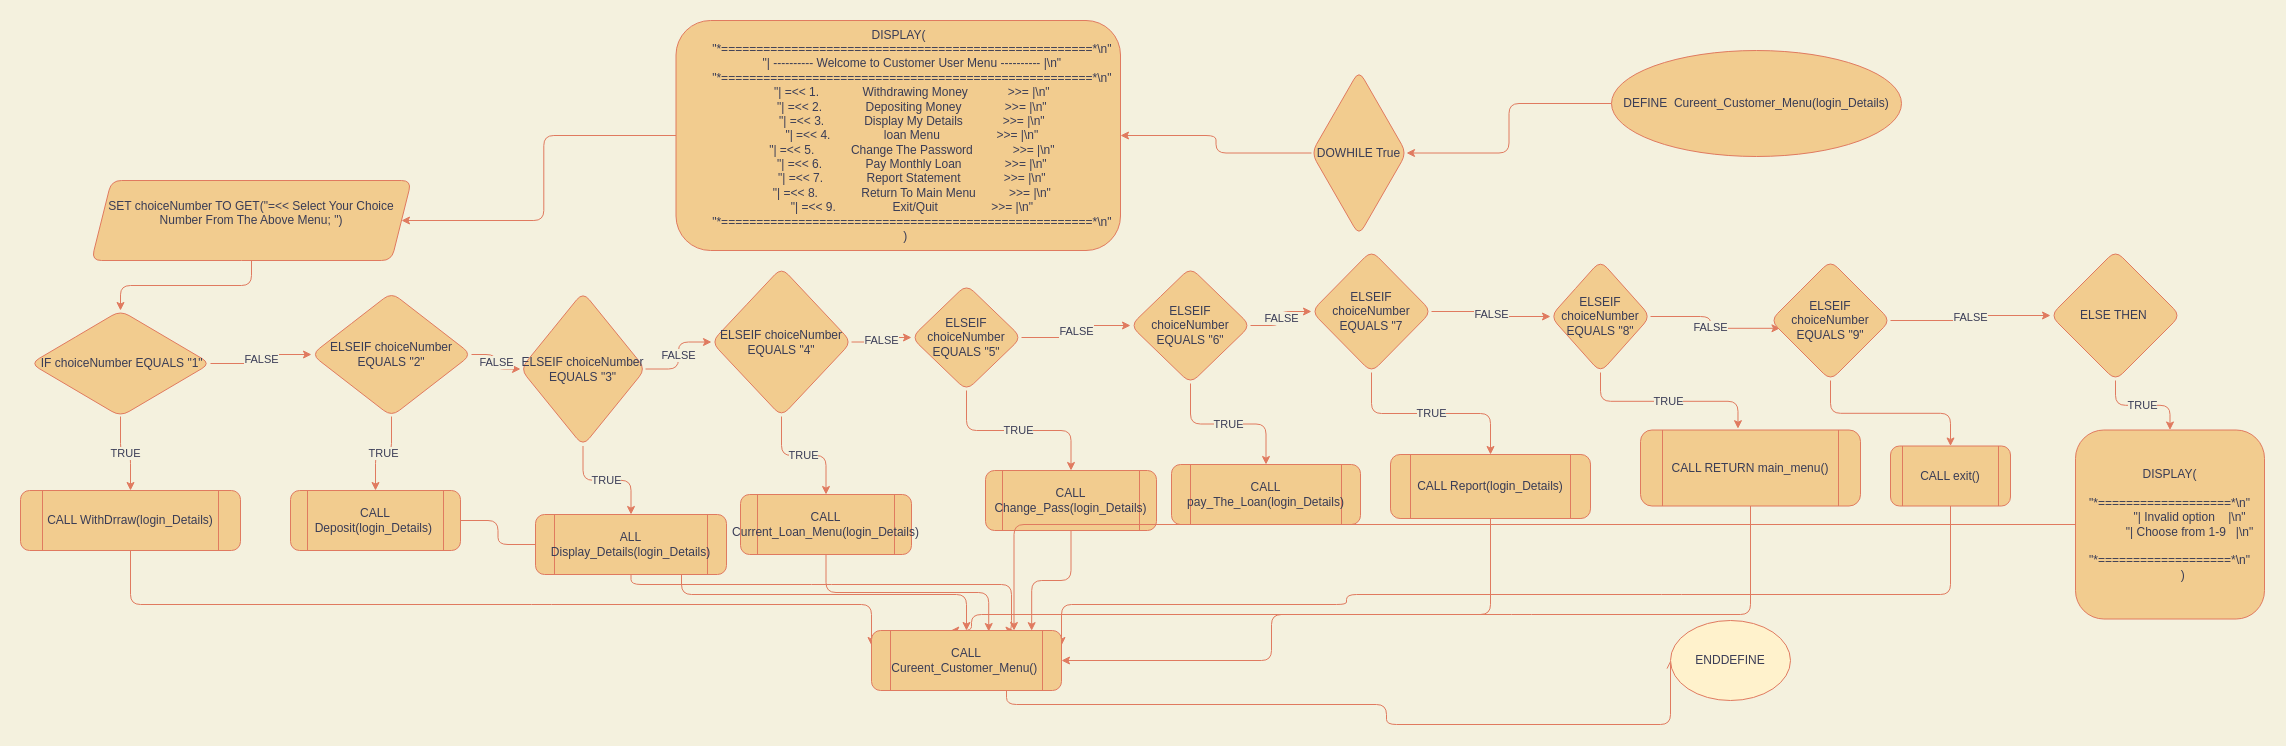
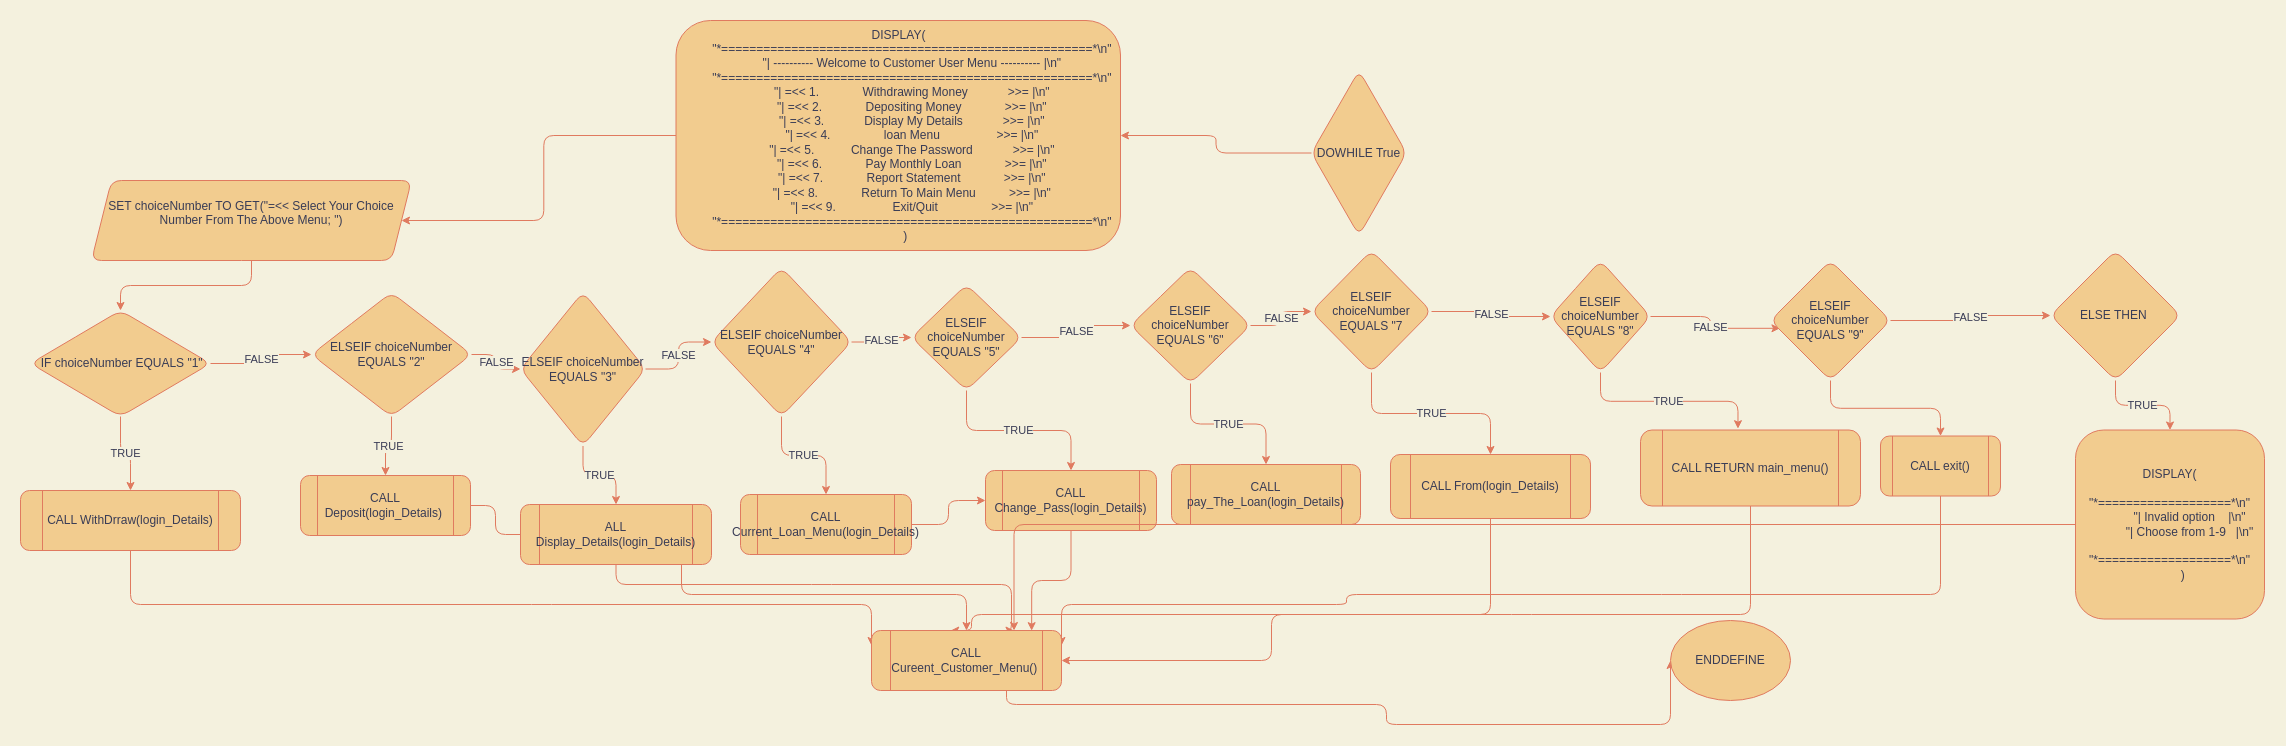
(1757, 104) -> none
(1509, 125) -> none
(1951, 476) -> (1941, 466)
(1491, 487) -> (1491, 487)
(376, 521) -> (386, 506)
(631, 545) -> (616, 535)
(904, 593) -> (949, 515)
(1731, 661) -> (1731, 661)
(1671, 666) -> (1671, 668)
